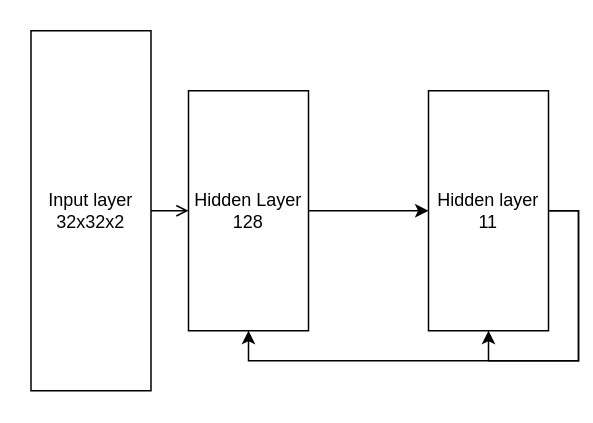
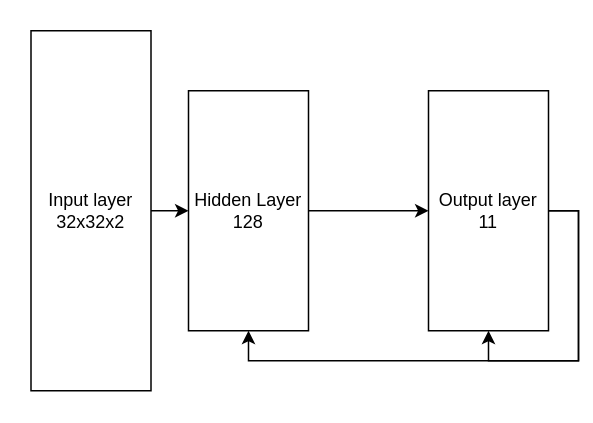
(179, 211) -> (177, 211)
(488, 211) -> (488, 211)
